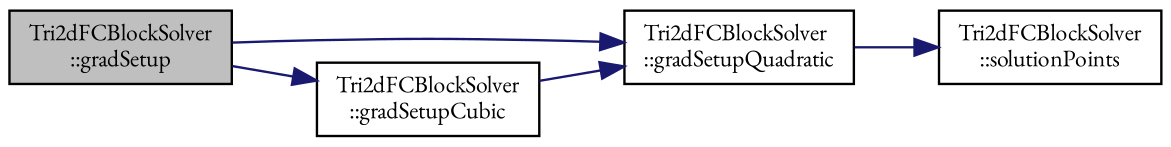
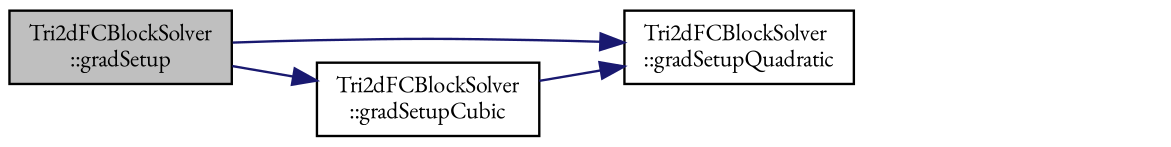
(1050, 47) -> none
